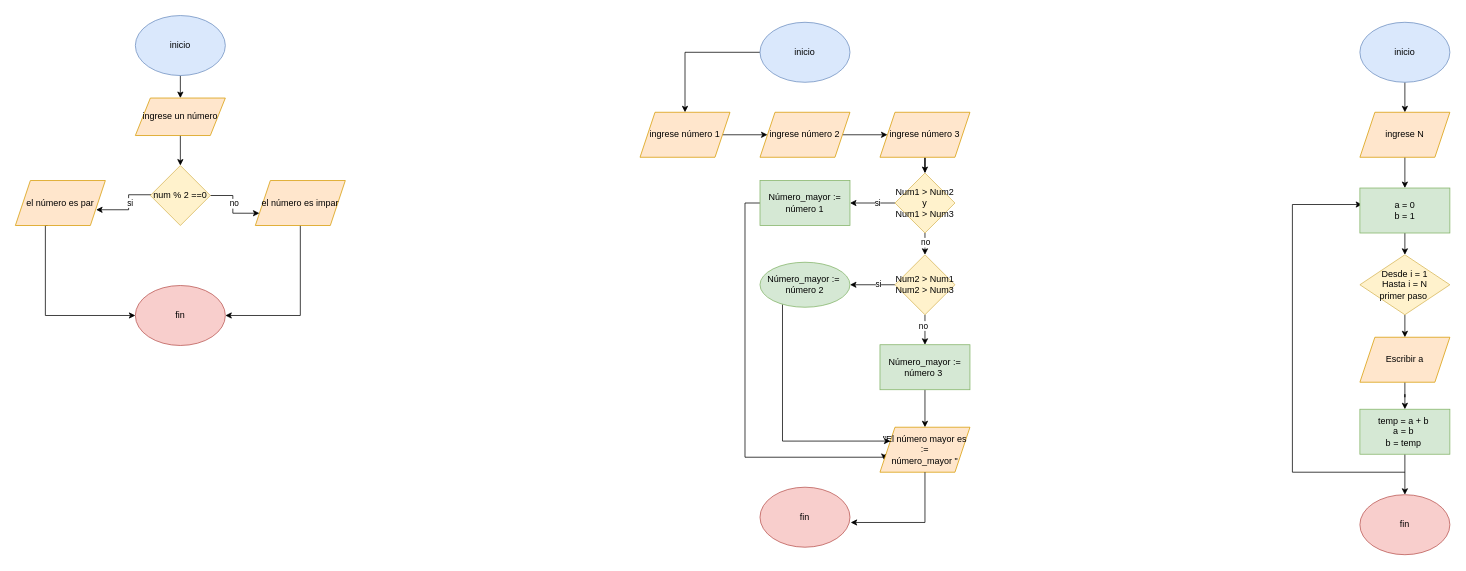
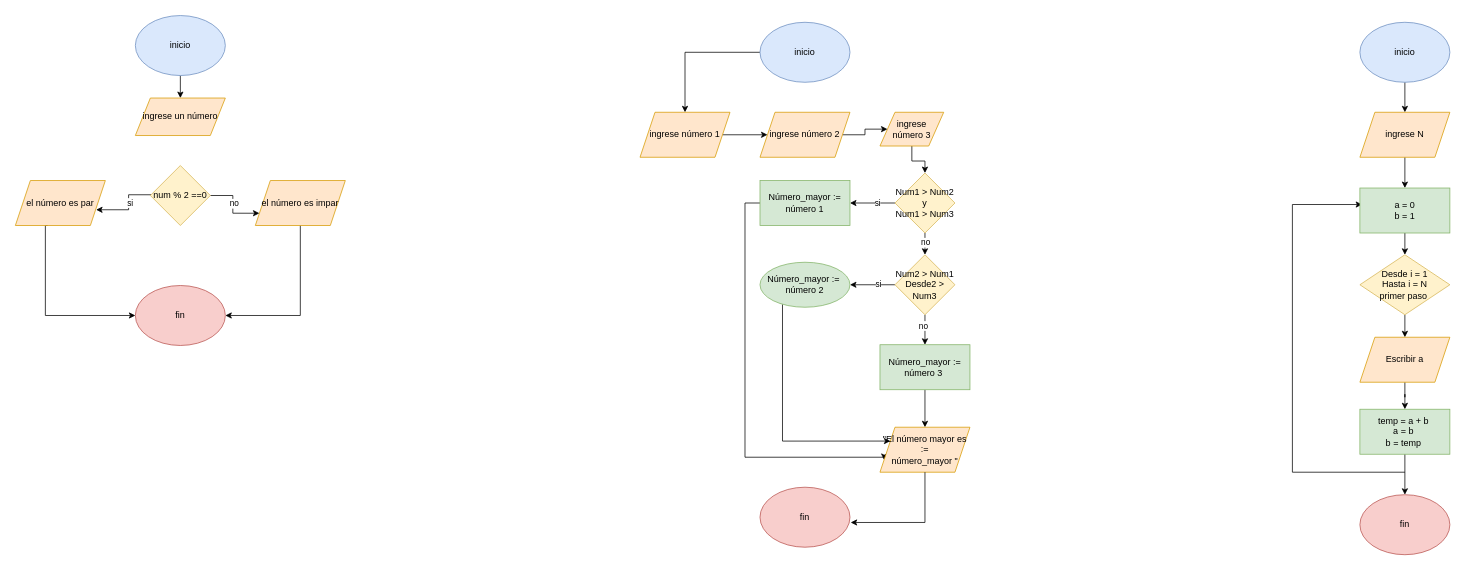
(925, 135) -> (912, 129)
(180, 147) -> none
(925, 285) -> (925, 285)
